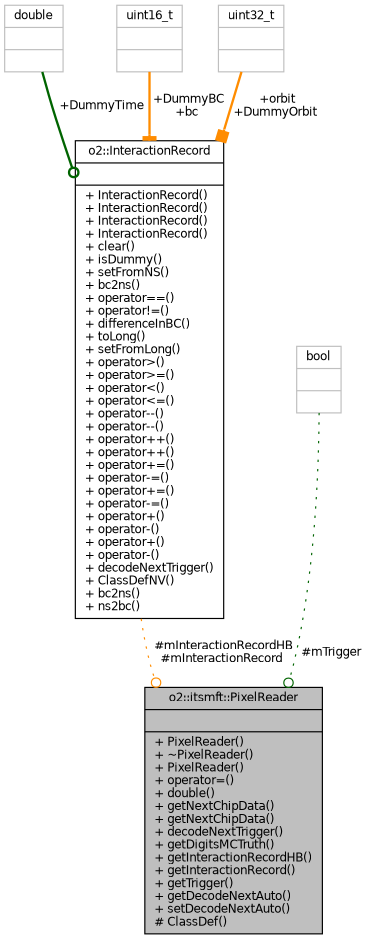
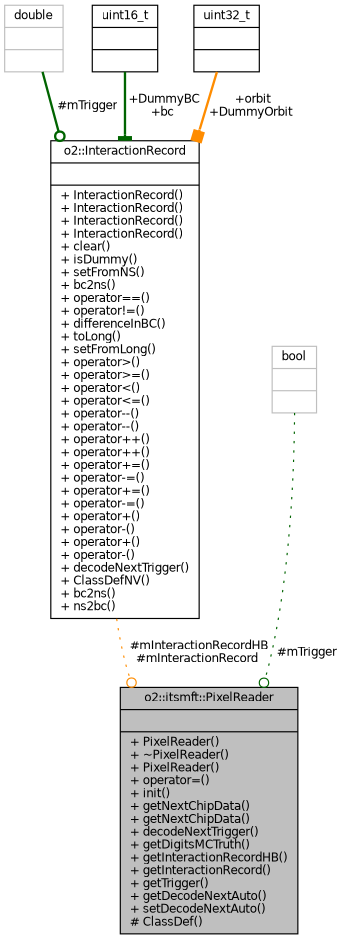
(150, 39) -> (125, 39)
(251, 39) -> (227, 39)
(150, 103) -> (125, 103)
(100, 106) -> (86, 106)
(185, 794) -> (150, 794)
